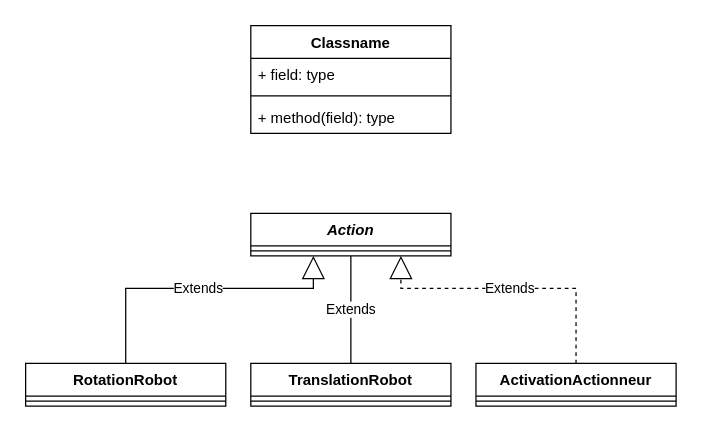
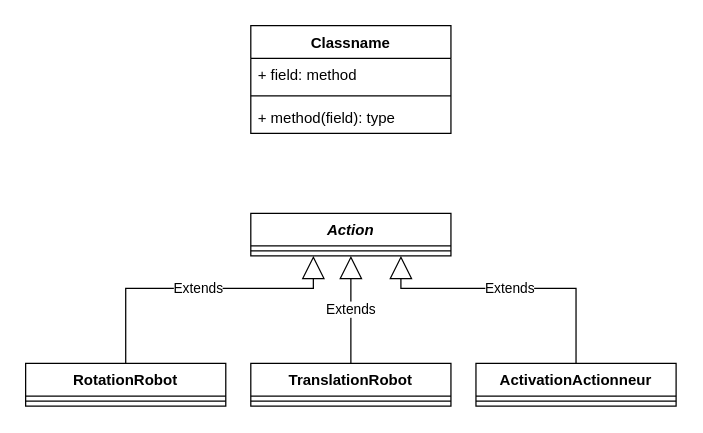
(302, 75) -> (311, 75)
(351, 269) -> (351, 279)
(576, 302) -> (576, 302)
